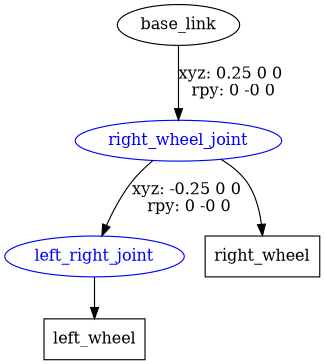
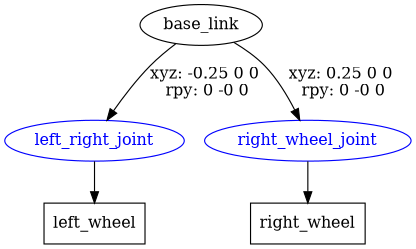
(126, 190) -> (142, 75)
